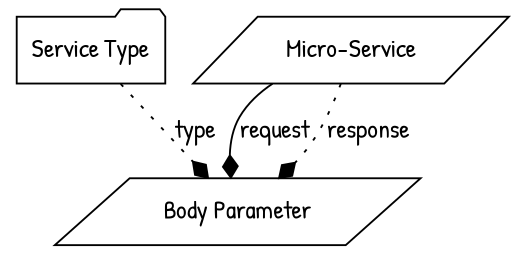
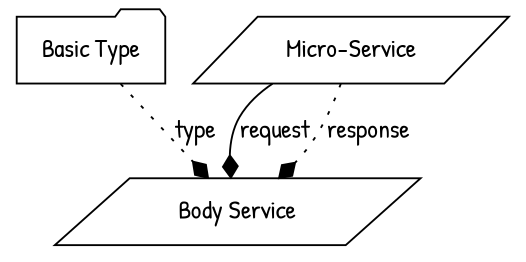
(91, 50) -> (91, 50)
(238, 212) -> (238, 212)
